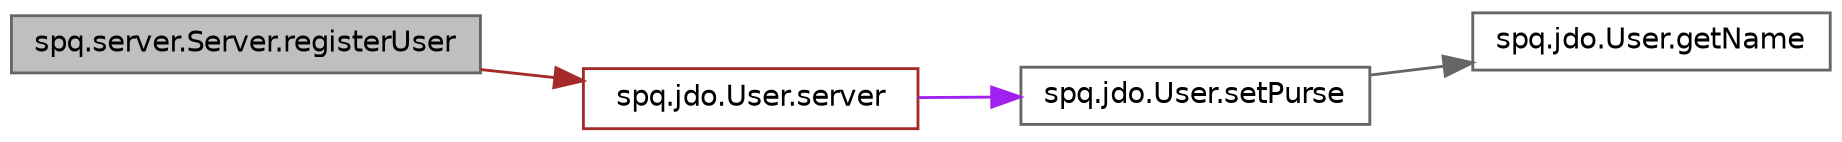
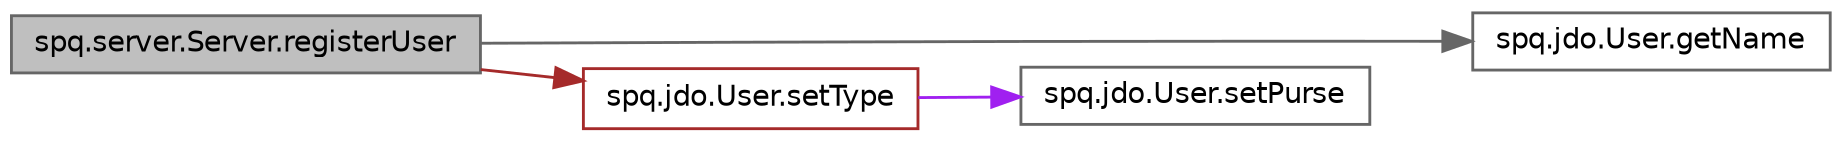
(1408, 71) -> (962, 42)
(751, 99) -> (751, 99)
